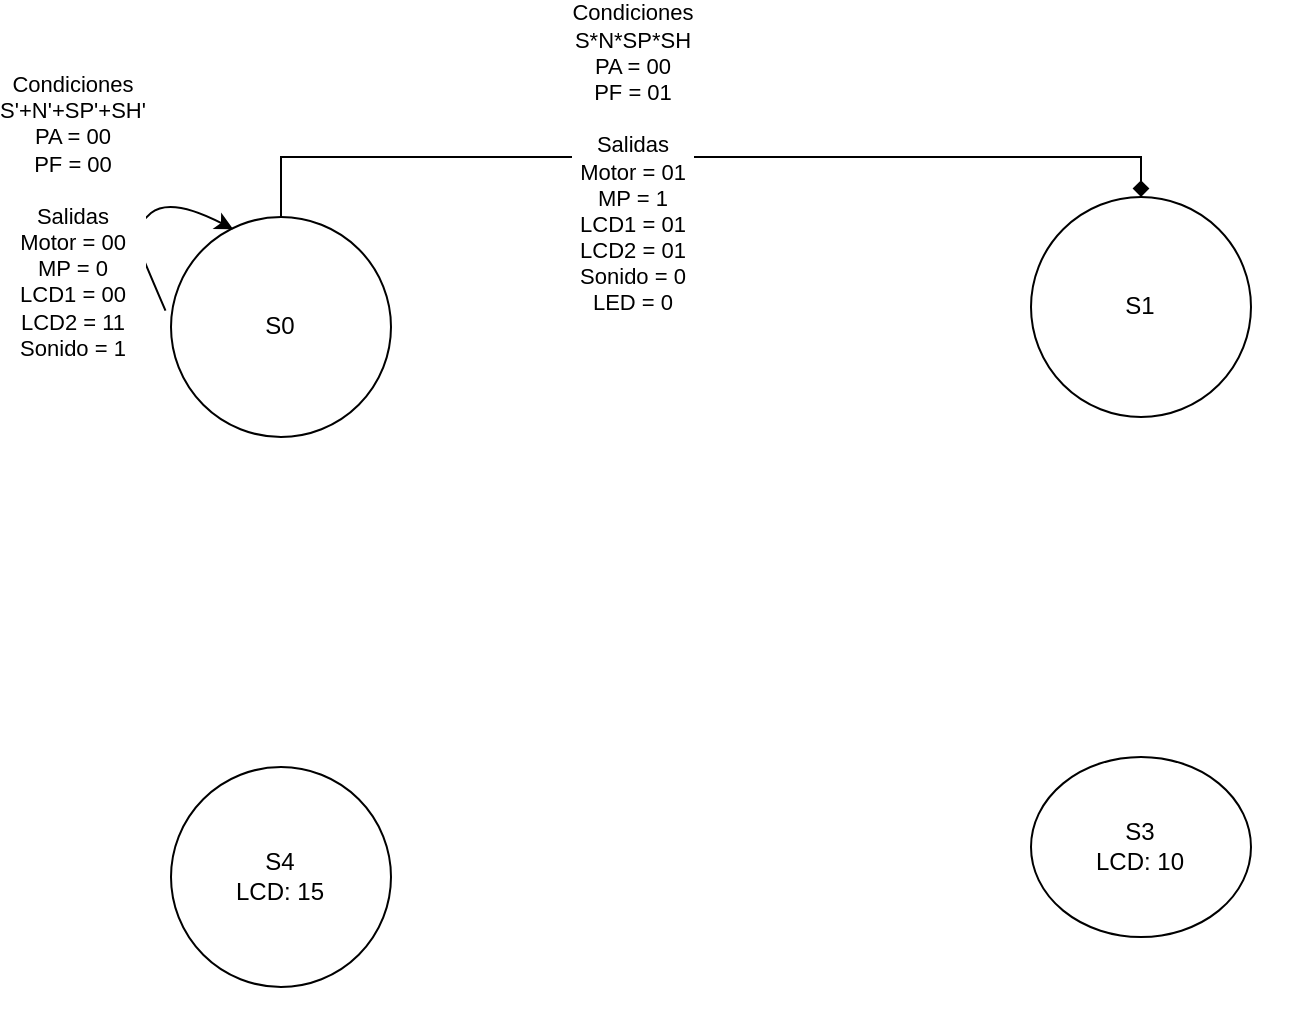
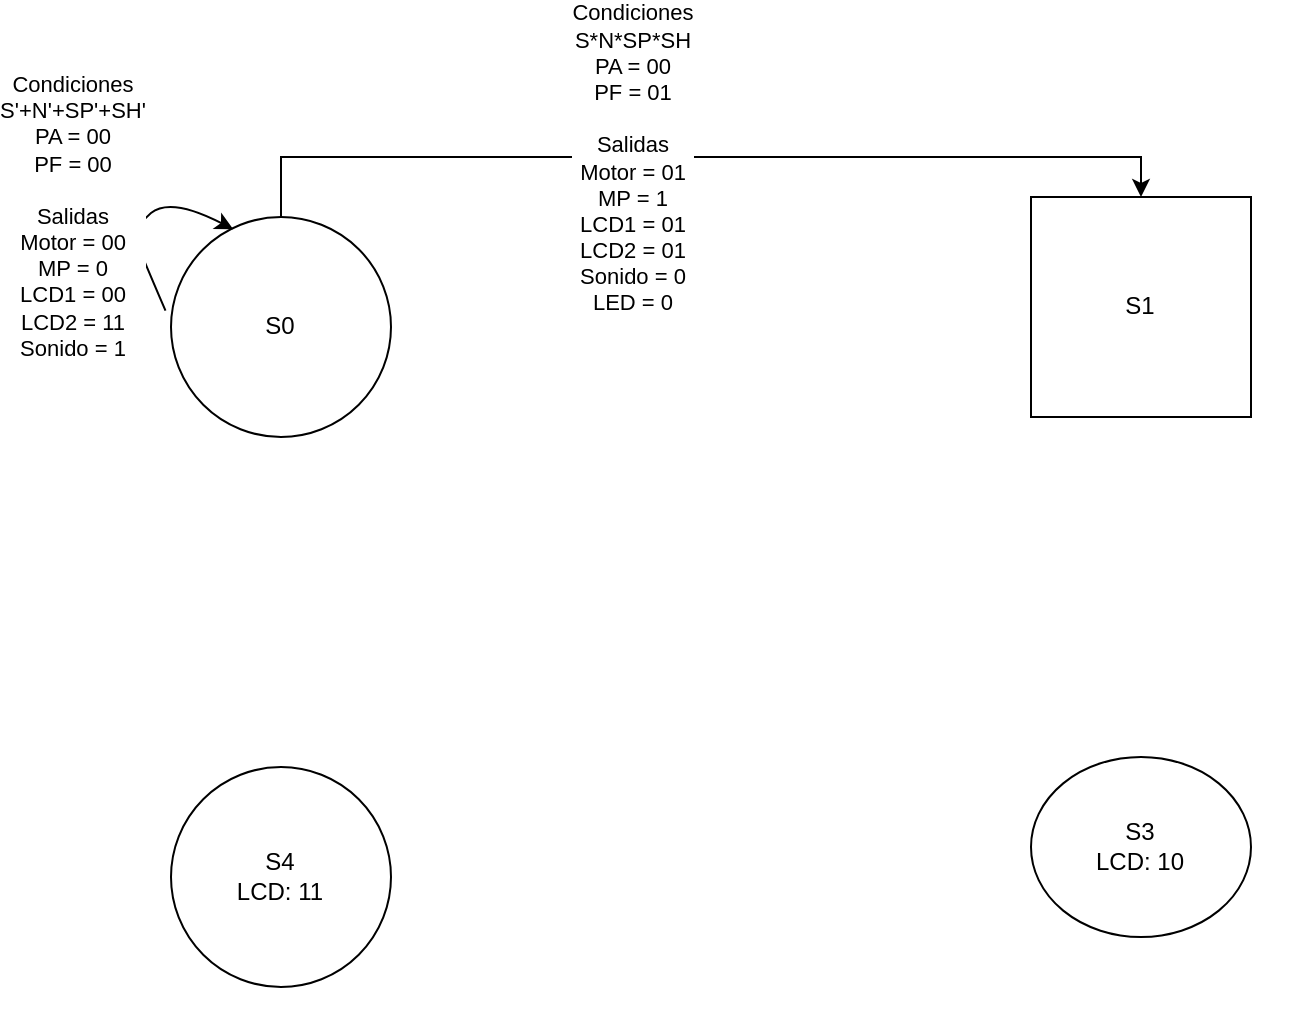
(1141, 181) -> (1141, 182)
(1141, 307) -> (1141, 307)
(281, 877) -> (281, 877)
